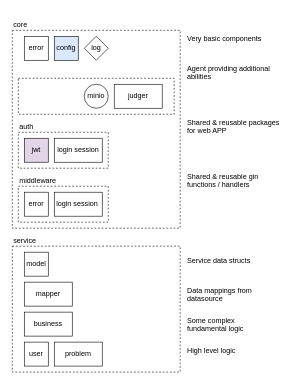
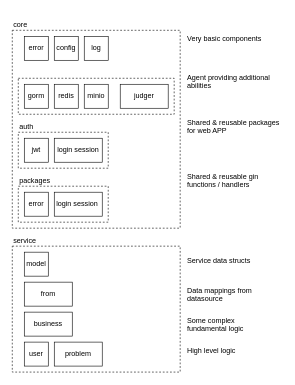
(66, 48) -> (66, 48)
(96, 48) -> (96, 48)
(234, 72) -> (234, 81)
none -> (36, 96)
none -> (66, 96)
(96, 96) -> (96, 96)
(138, 96) -> (144, 96)
(36, 150) -> (36, 150)
(37, 176) -> (36, 180)
(48, 294) -> (48, 294)
